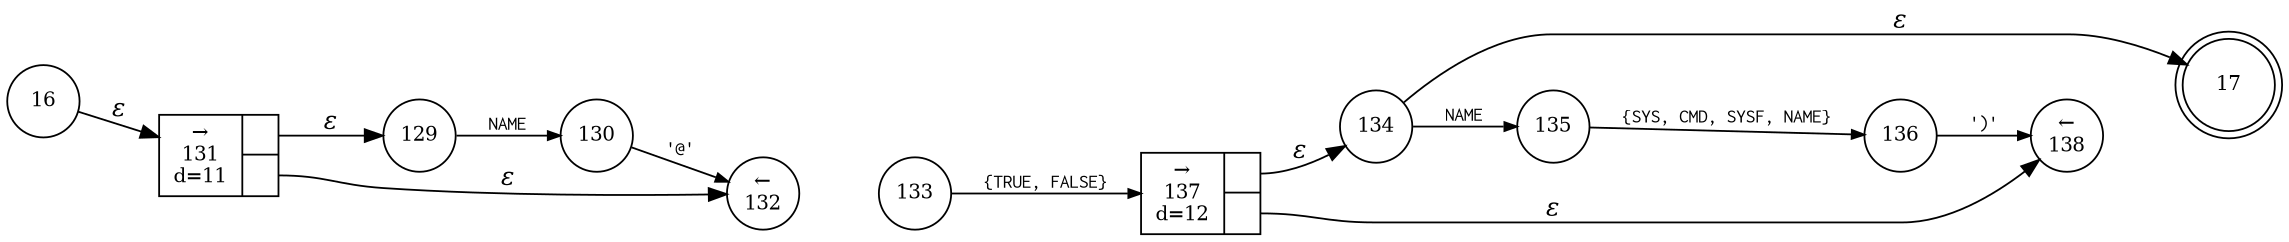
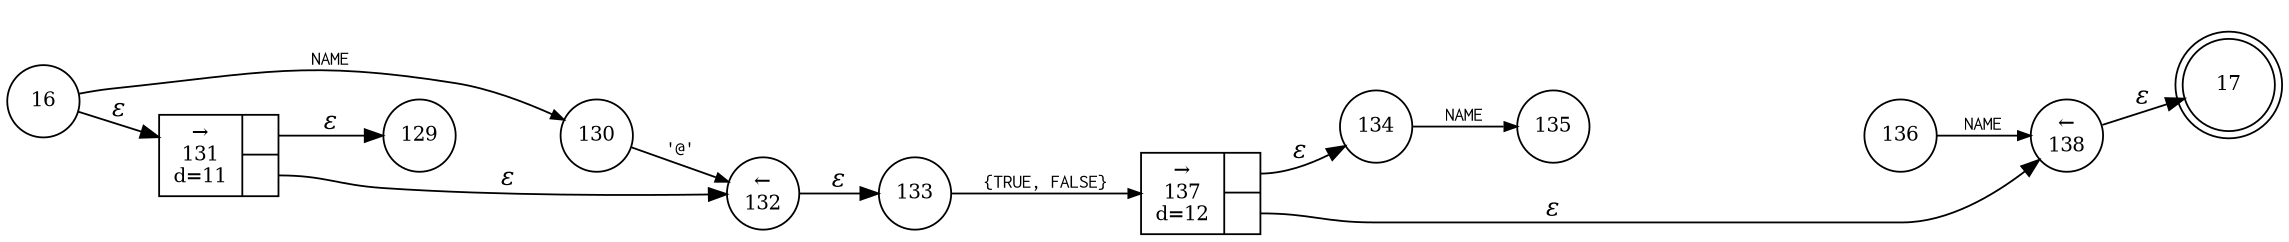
(1779, 34) -> (2135, 115)
(1984, 125) -> (1984, 125)
(1721, 131) -> none
(502, 136) -> (318, 70)
none -> (830, 193)
